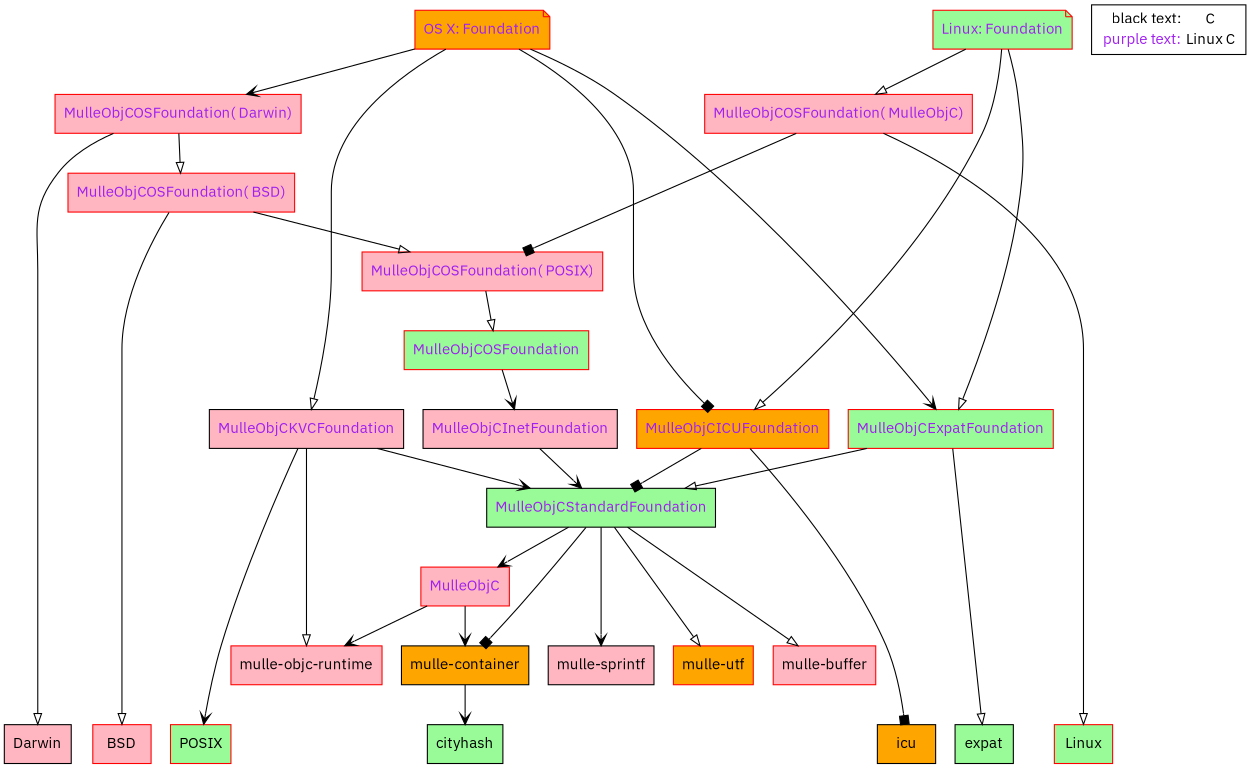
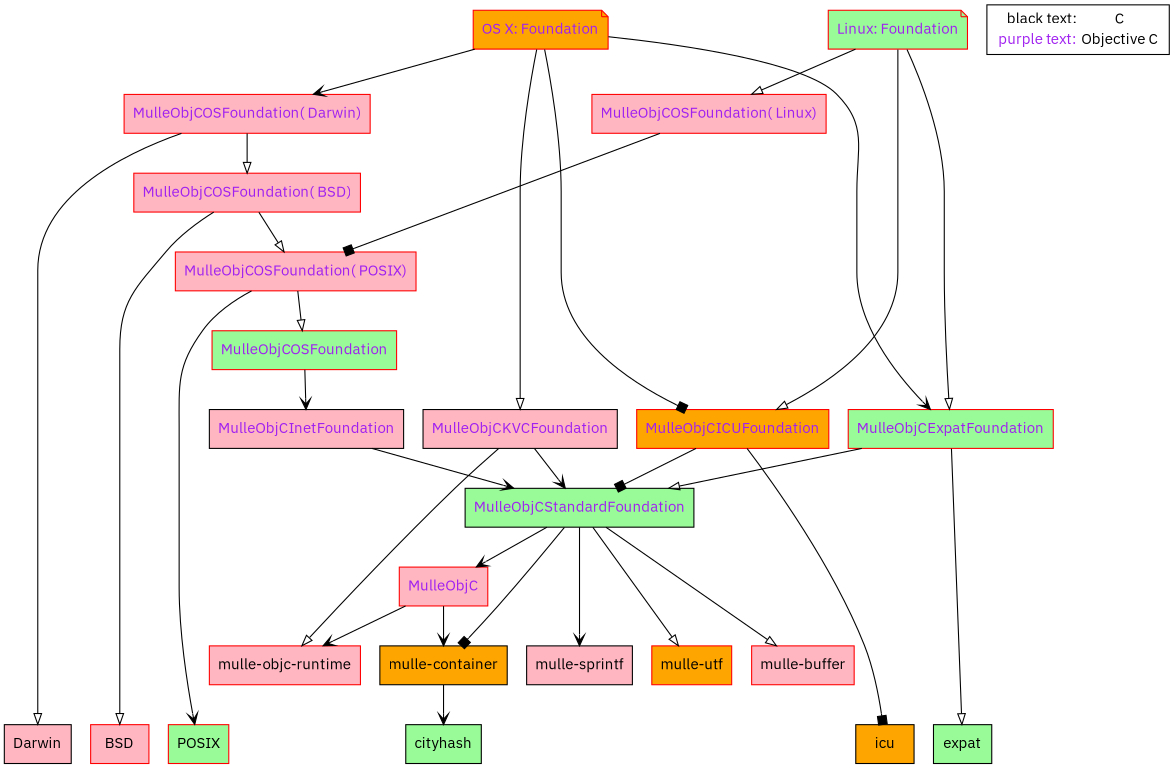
(1211, 39) -> (1120, 39)
(839, 114) -> (709, 114)
(244, 579) -> (179, 488)
(1083, 744) -> none
